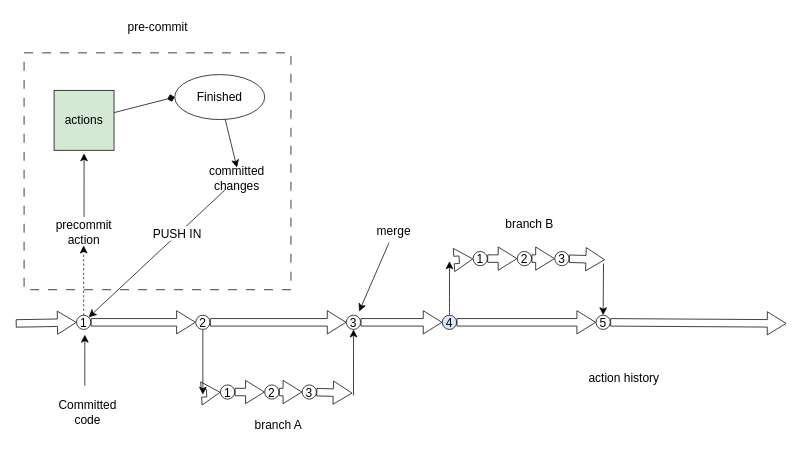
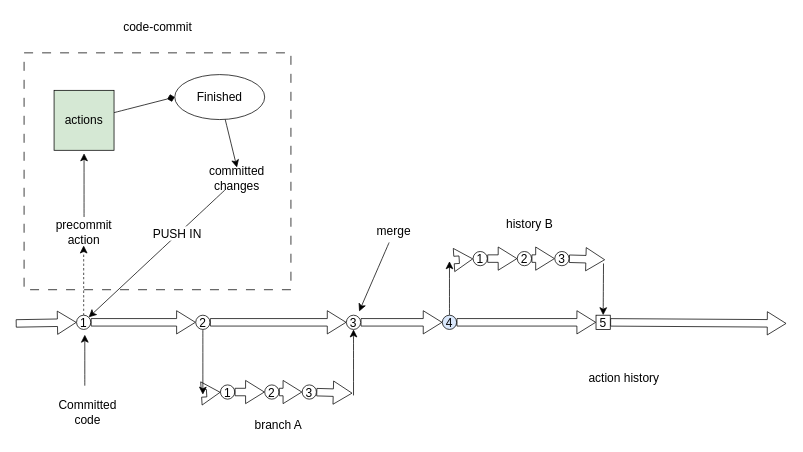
(158, 27) -> (158, 27)
(530, 224) -> (530, 224)
(603, 323) -> (603, 323)
